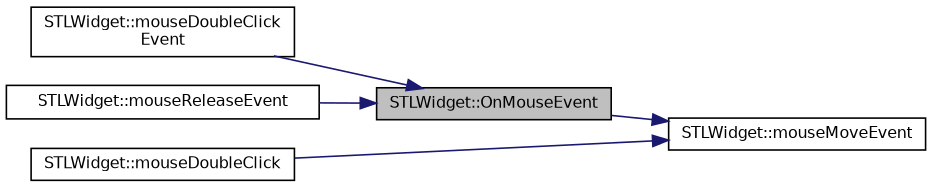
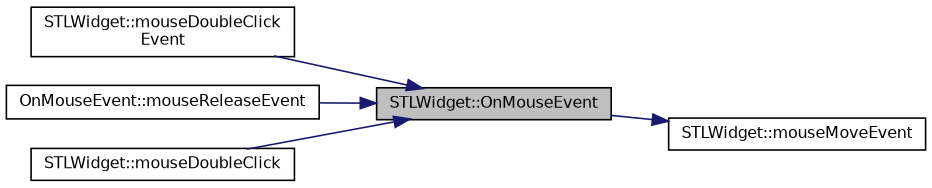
(163, 102) -> (163, 102)
(474, 150) -> (320, 136)
